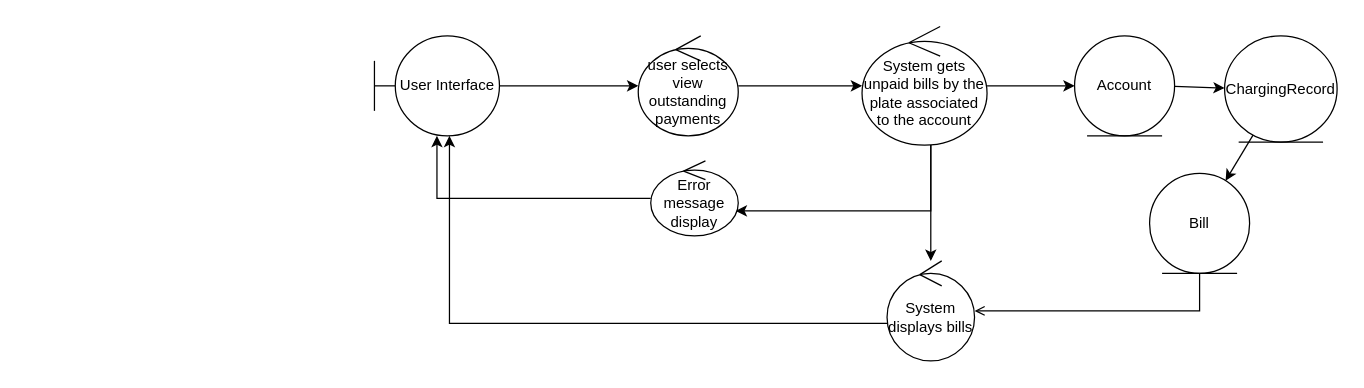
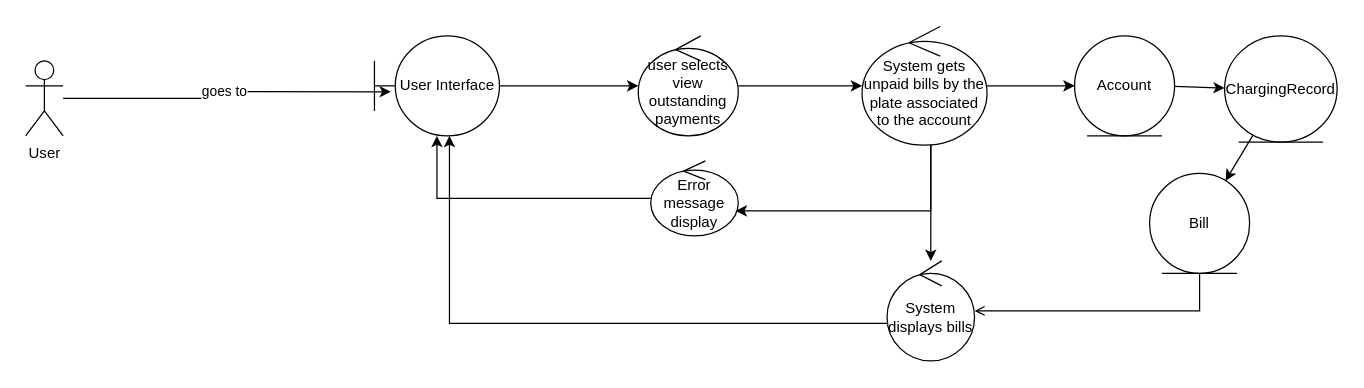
none -> (298, 92)
none -> (44, 98)
